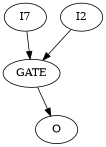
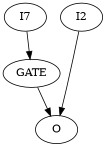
(60, 42) -> (71, 70)
